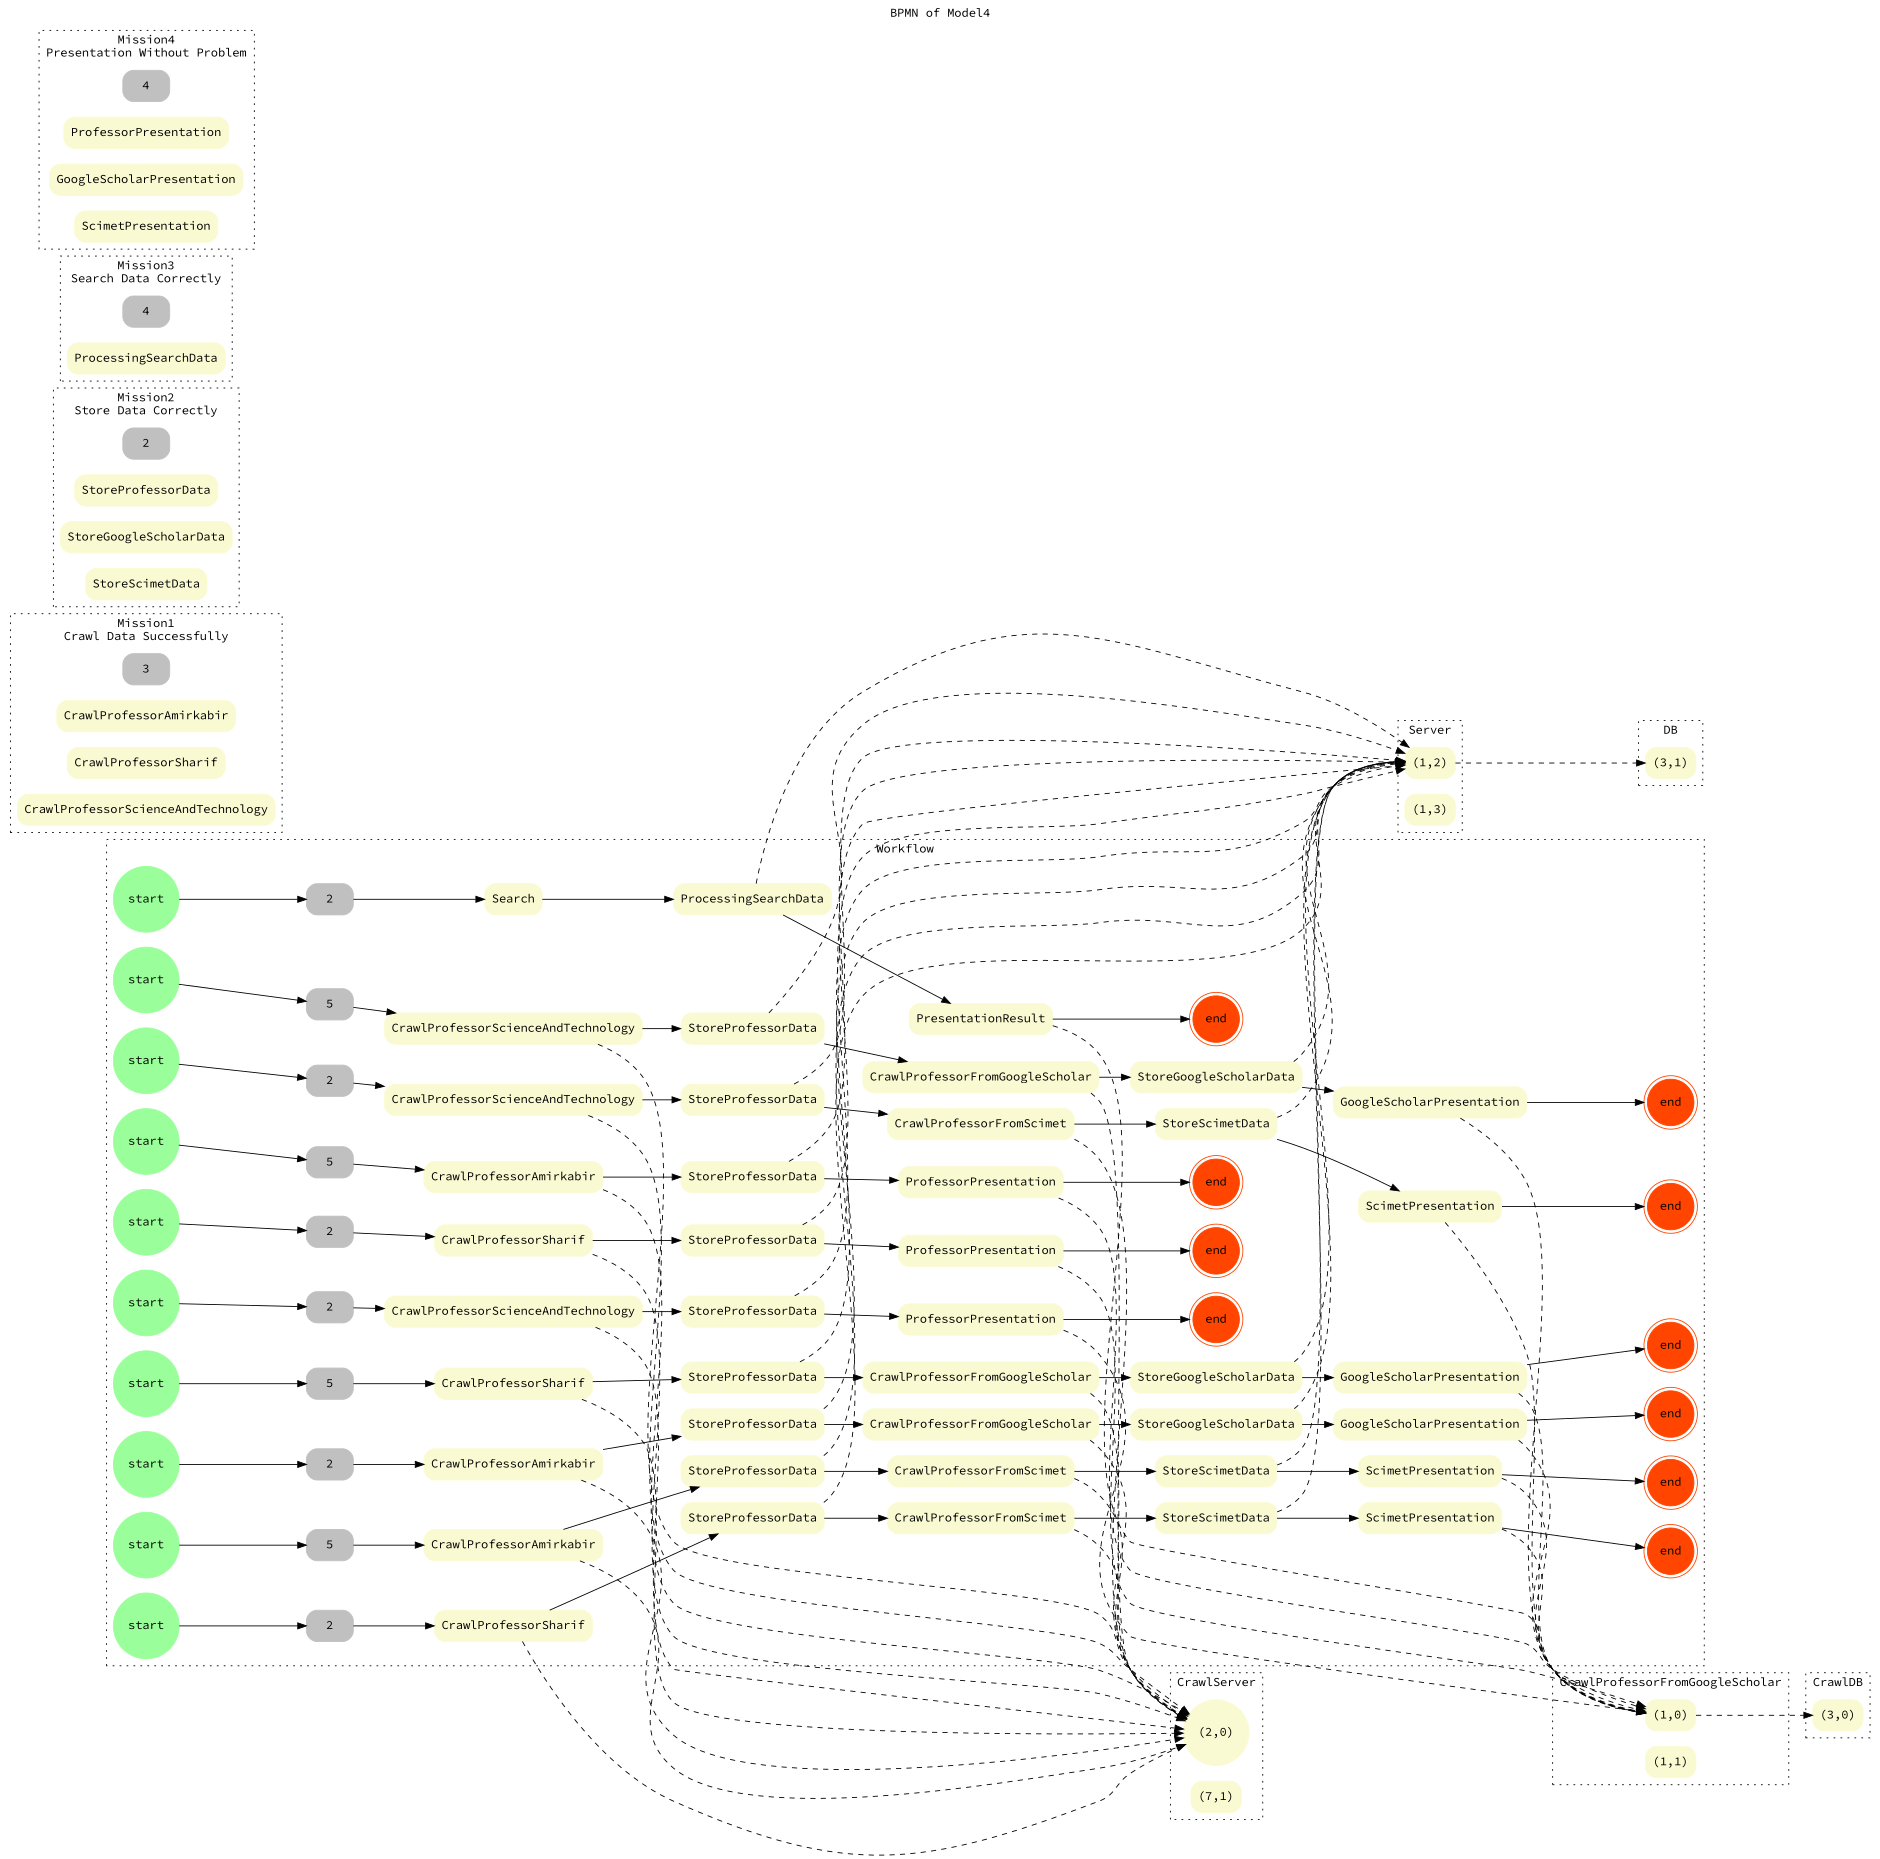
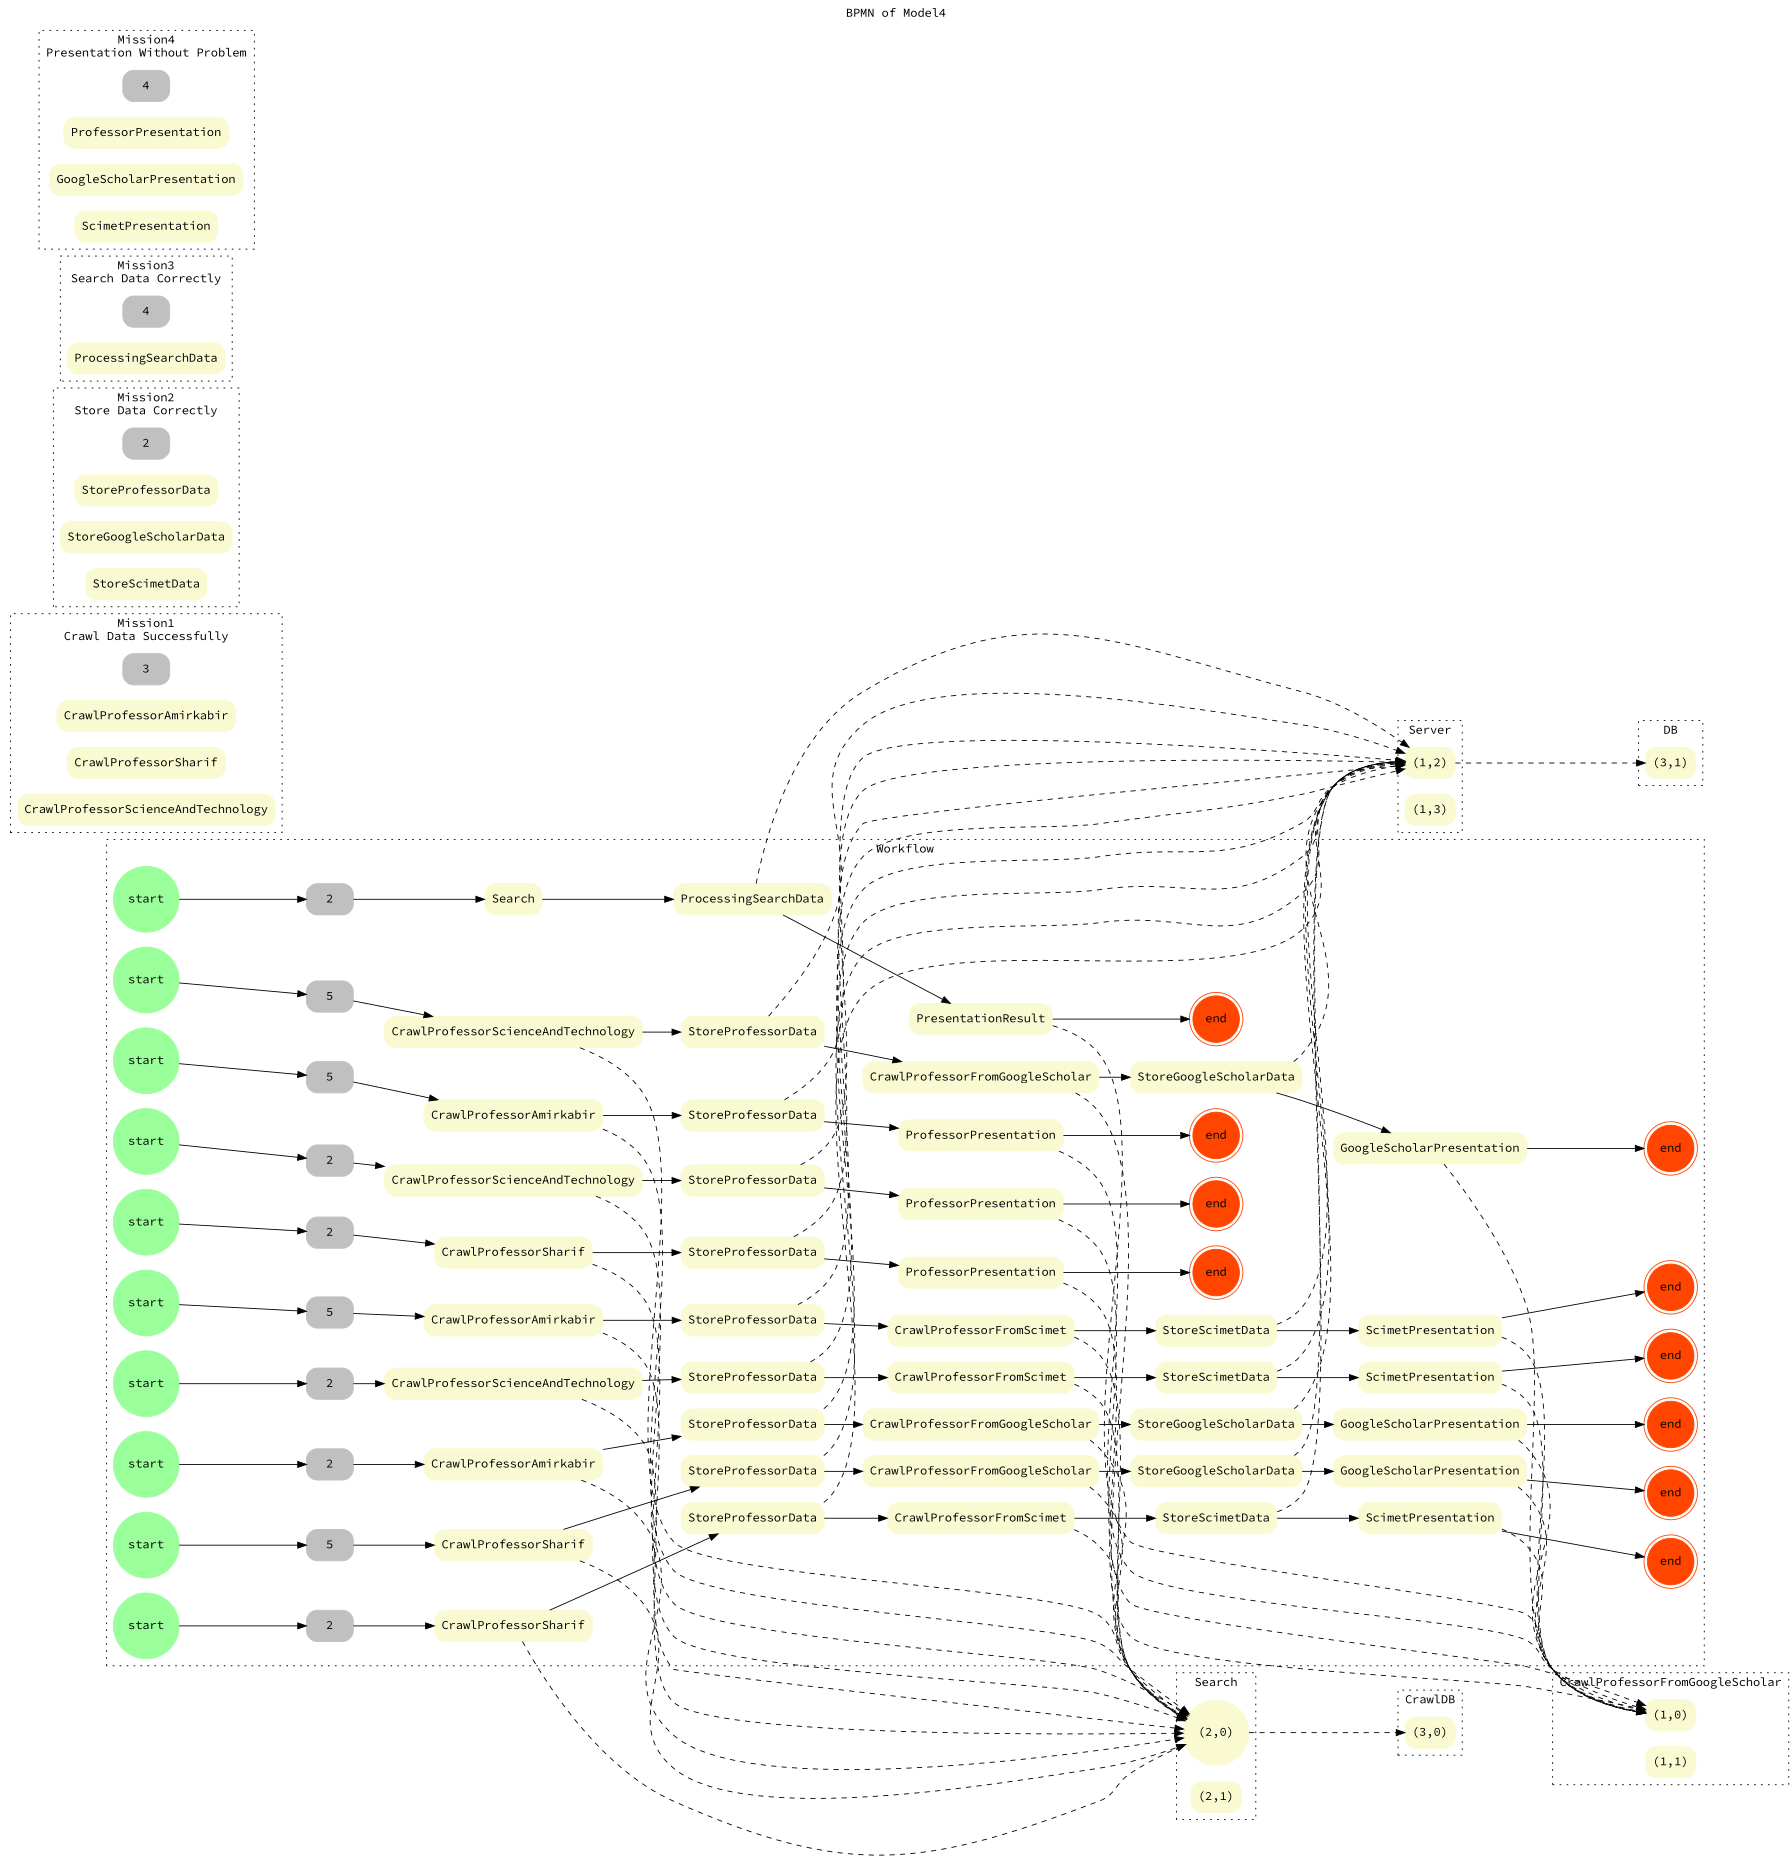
(1217, 1683) -> (1216, 1683)
(1750, 1715) -> (1323, 1733)
(1216, 1797) -> (1216, 1797)
